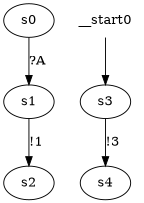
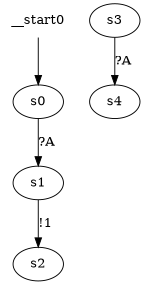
(105, 56) -> (38, 56)
(113, 142) -> (123, 61)
